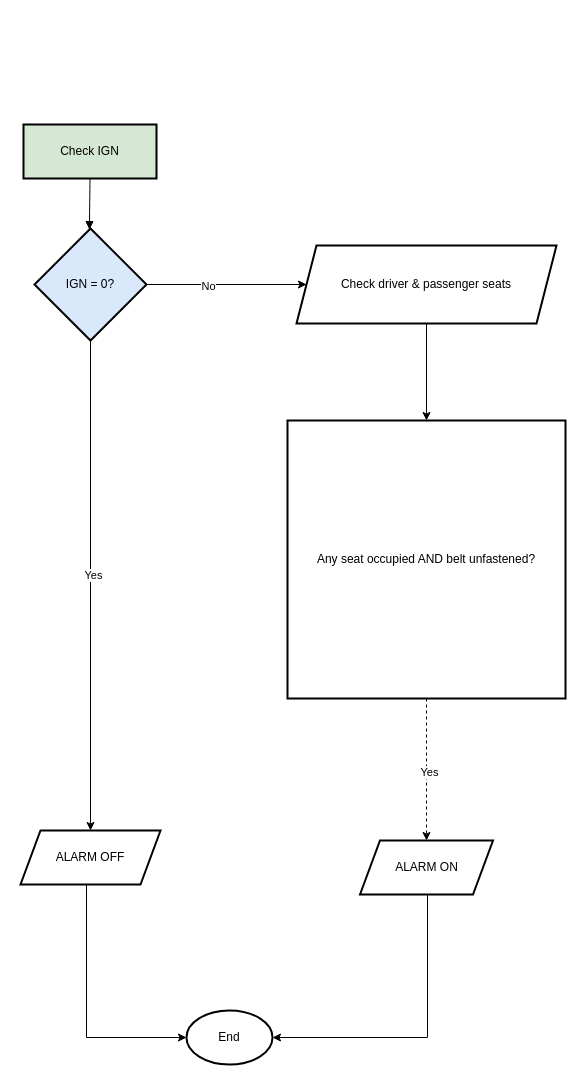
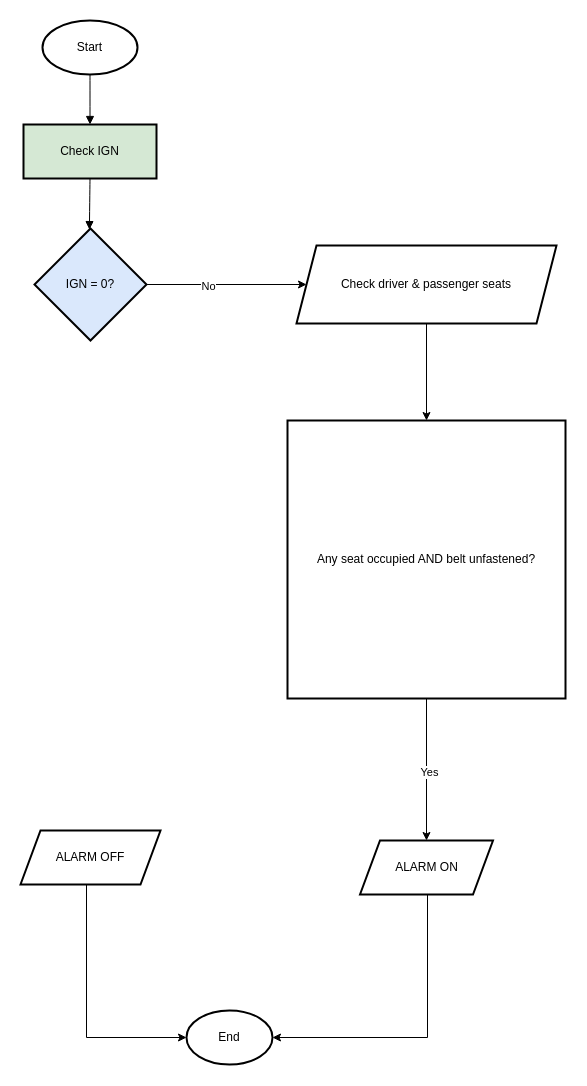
none -> (90, 48)
none -> (90, 96)
(91, 582) -> none
(427, 733) -> (427, 733)
